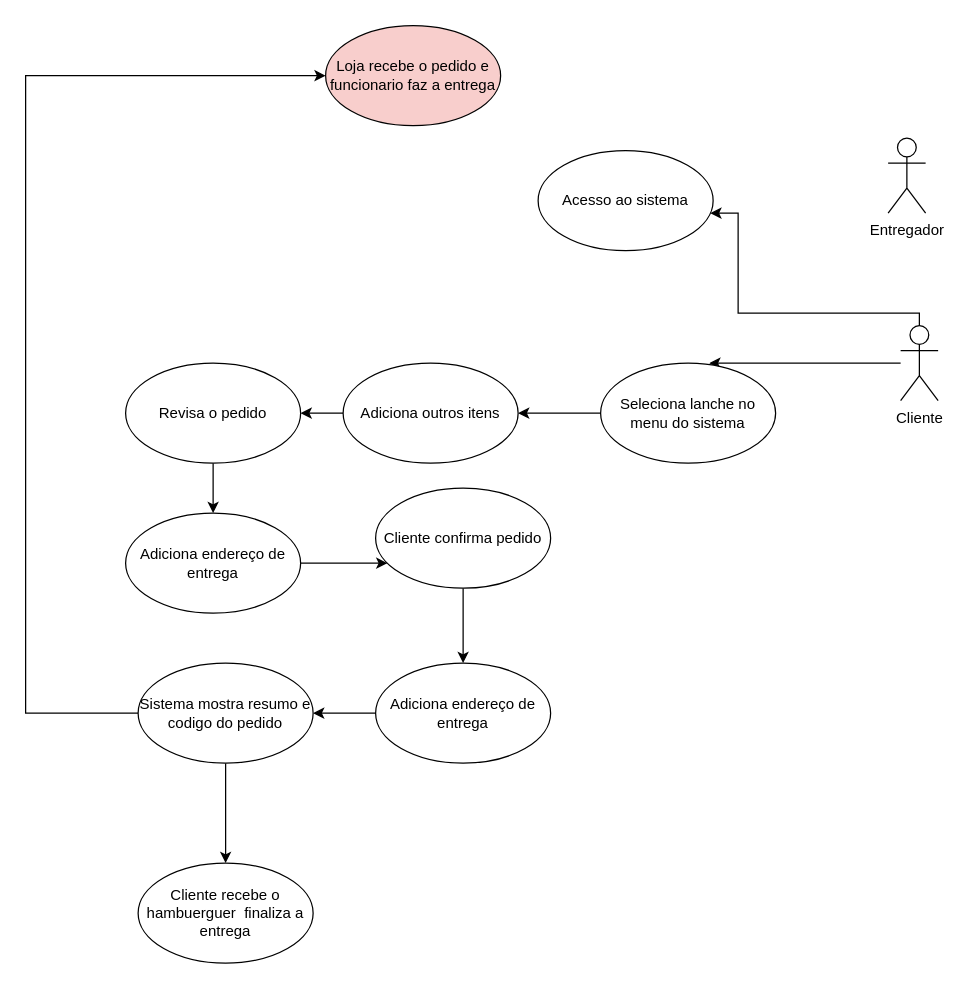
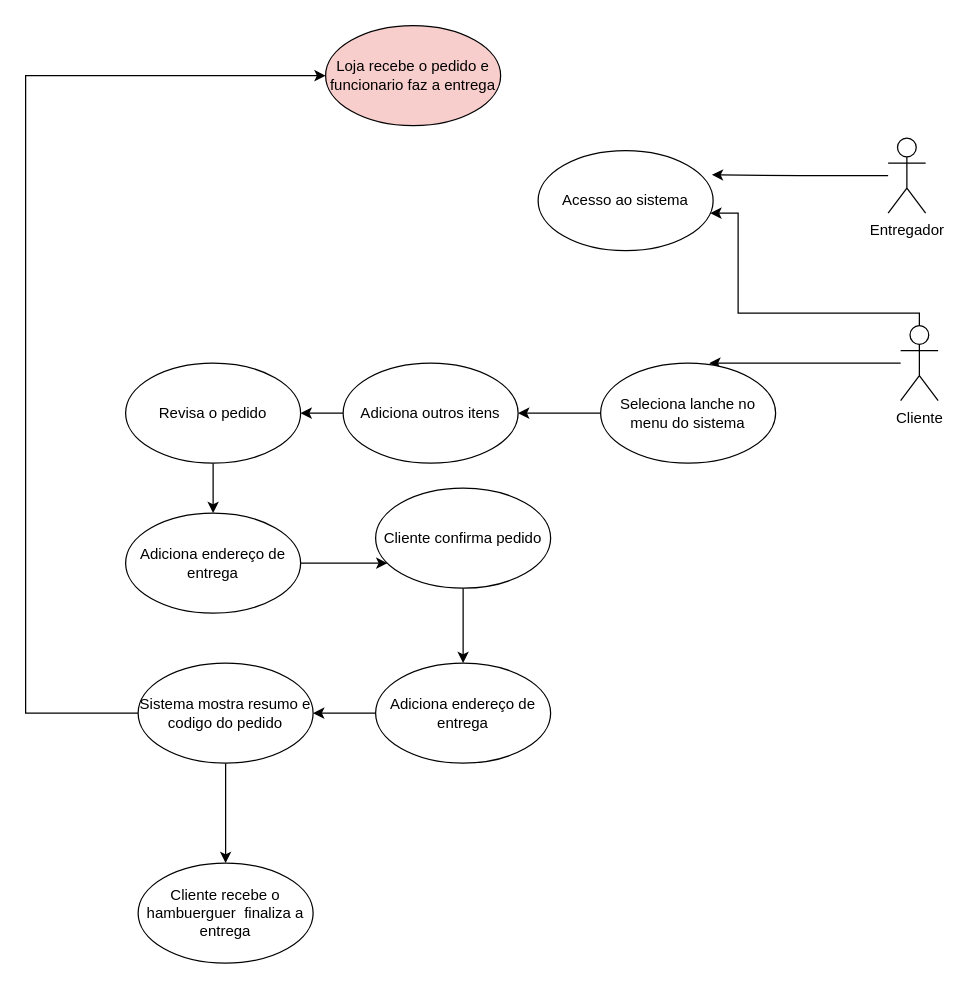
none -> (805, 176)
